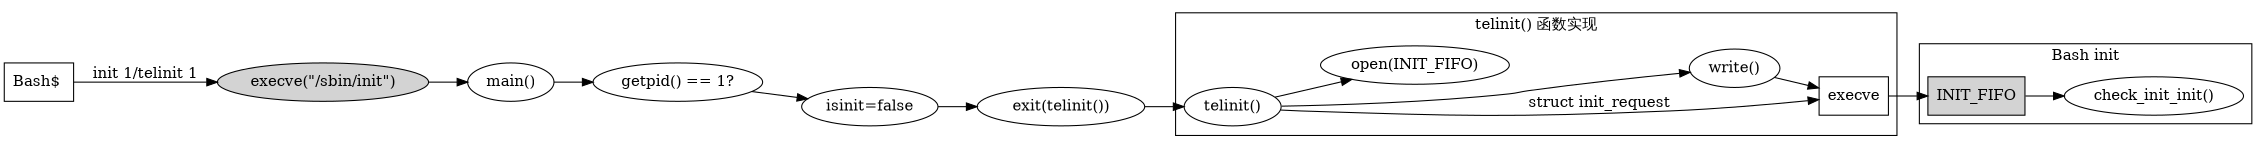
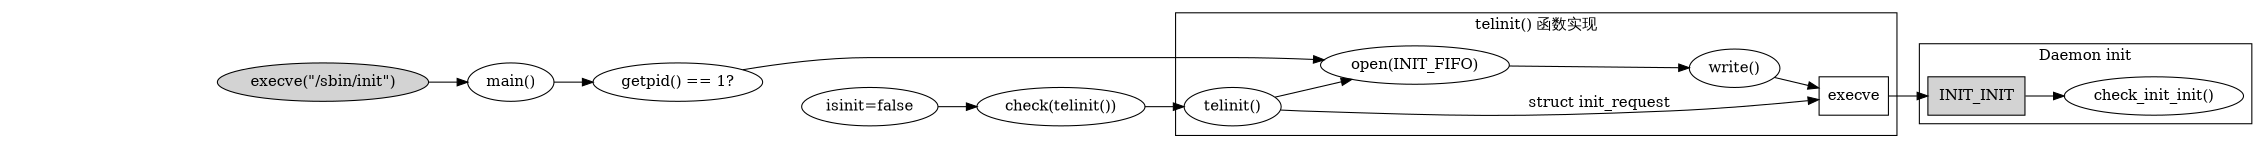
(2086, 56) -> (2086, 56)
(39, 82) -> none
(774, 94) -> (1028, 58)
(1976, 96) -> (1976, 96)
(1481, 97) -> (1594, 67)
(1061, 107) -> (1061, 107)
